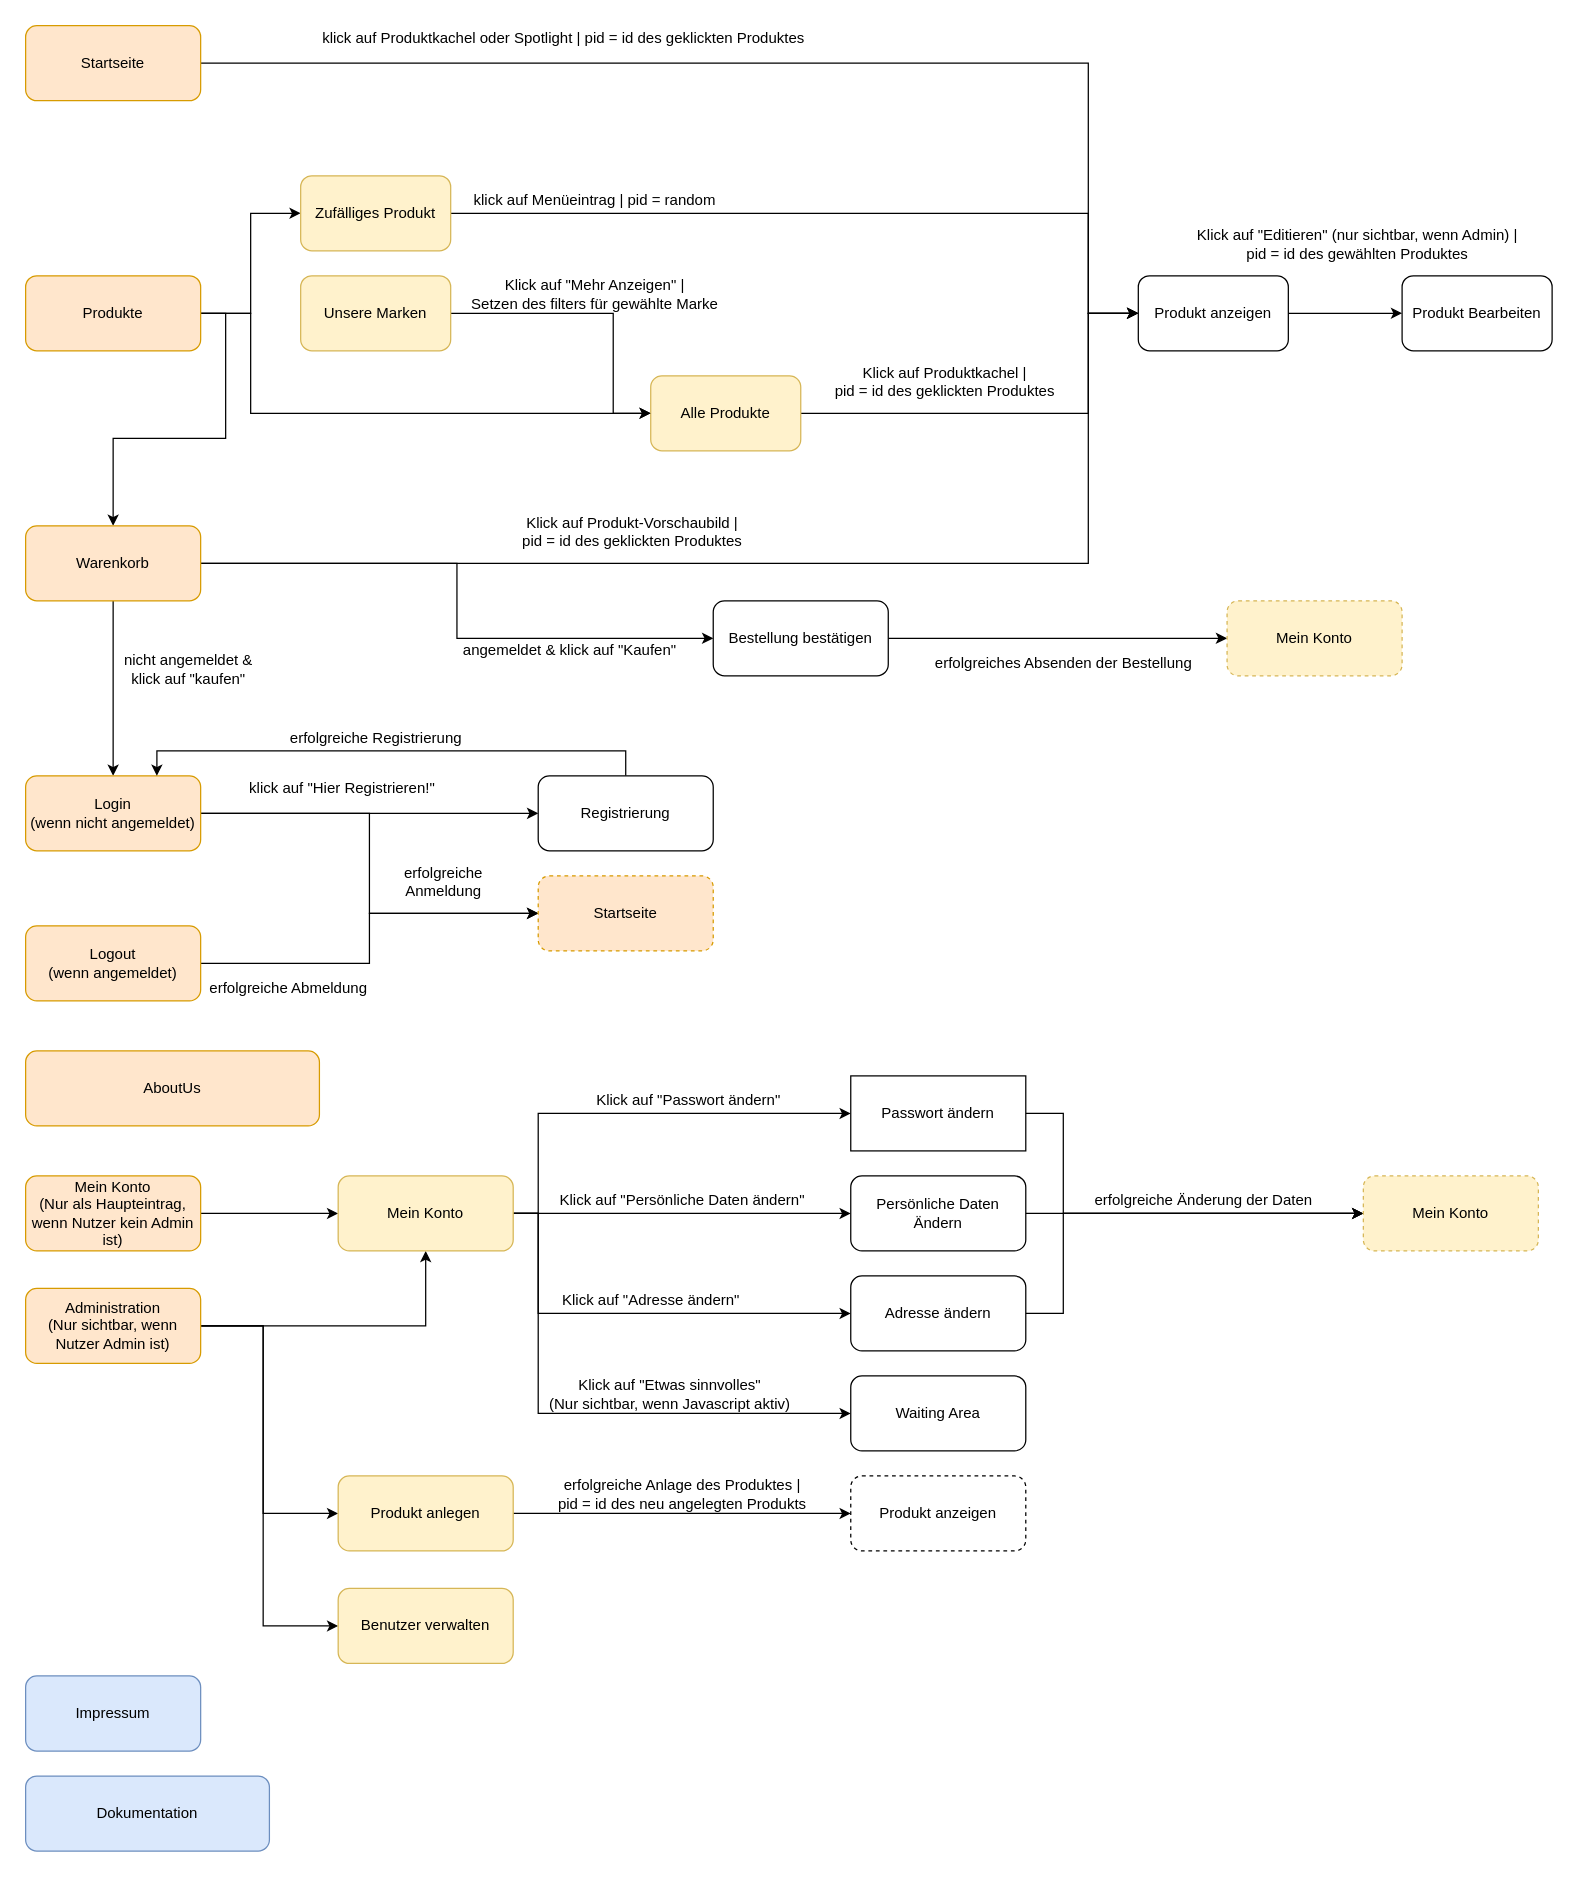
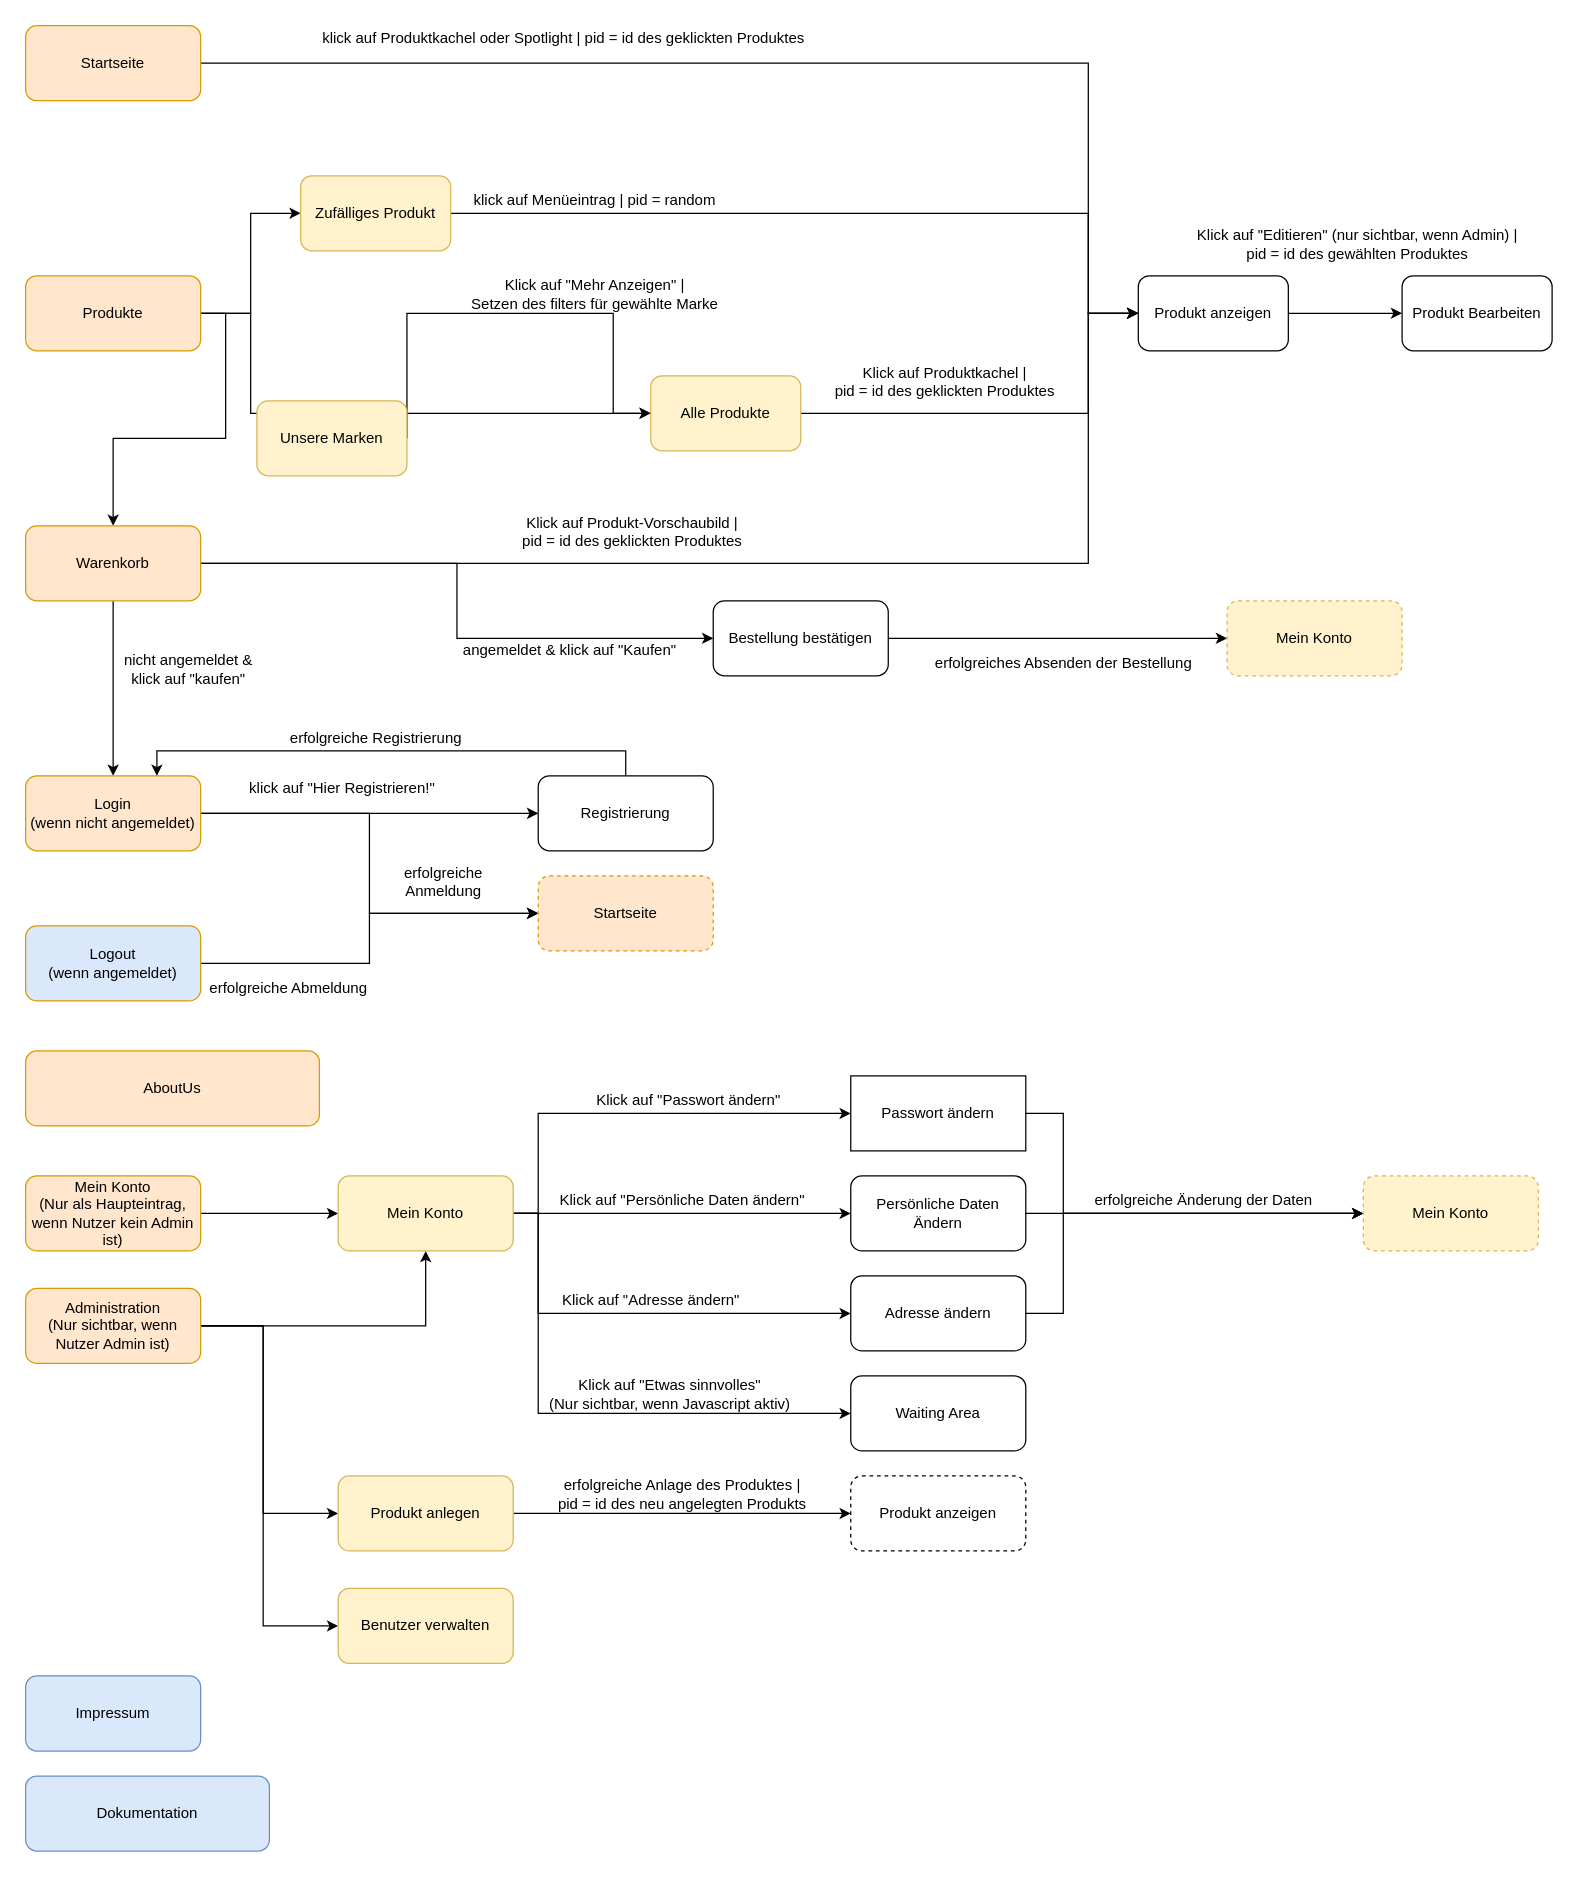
(376, 313) -> (332, 438)
(113, 963) -> (113, 963)
